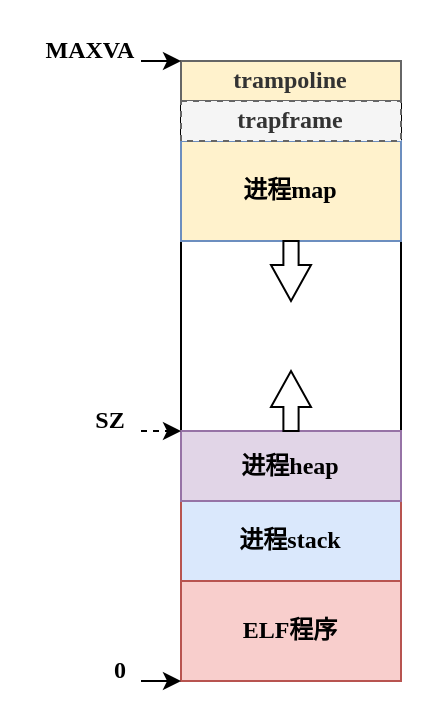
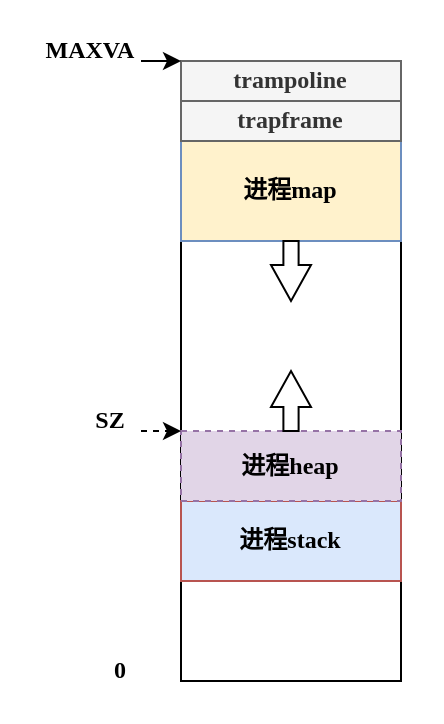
(291, 81) -> (291, 81)
(291, 121) -> (291, 121)
(291, 466) -> (291, 466)
(291, 631) -> none
(154, 681) -> none
